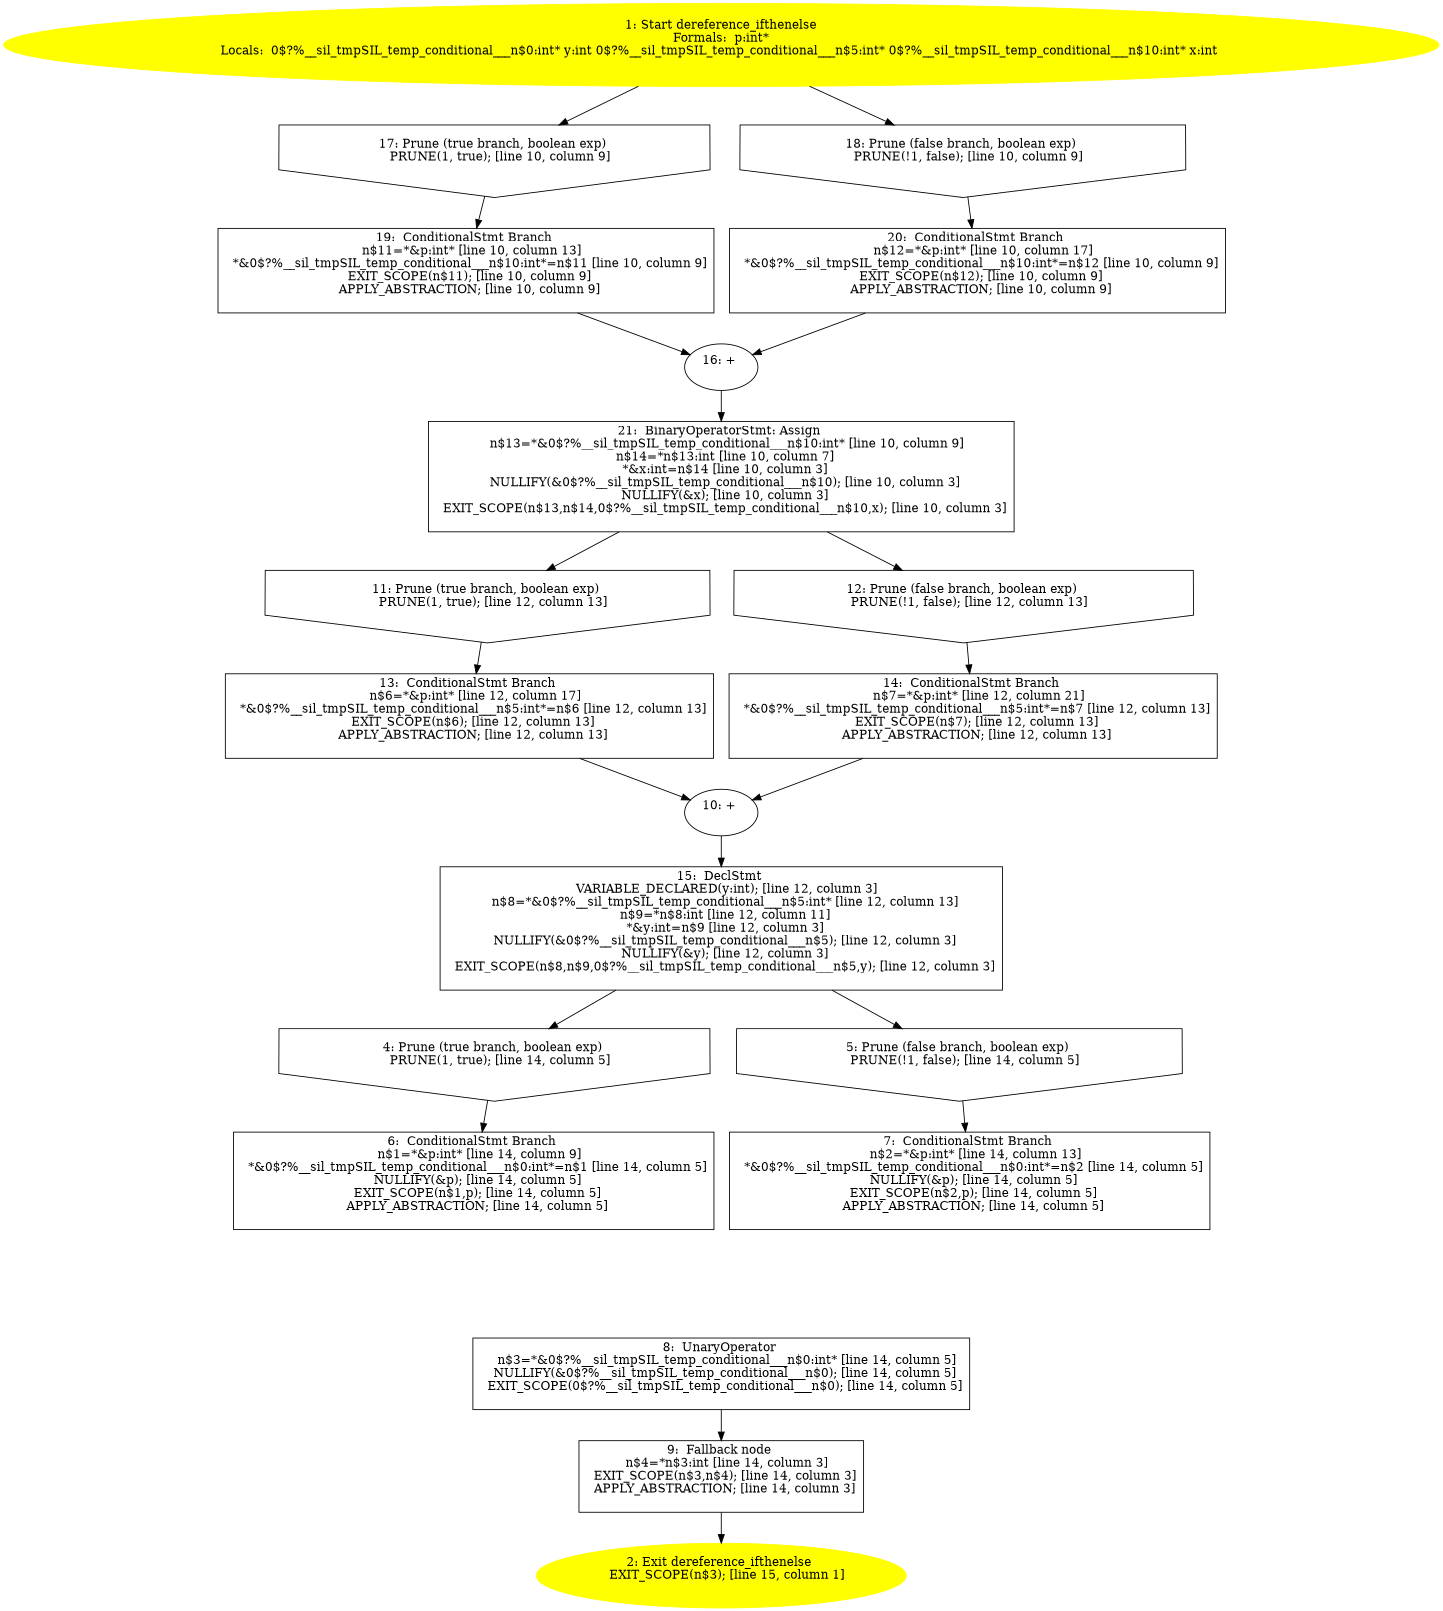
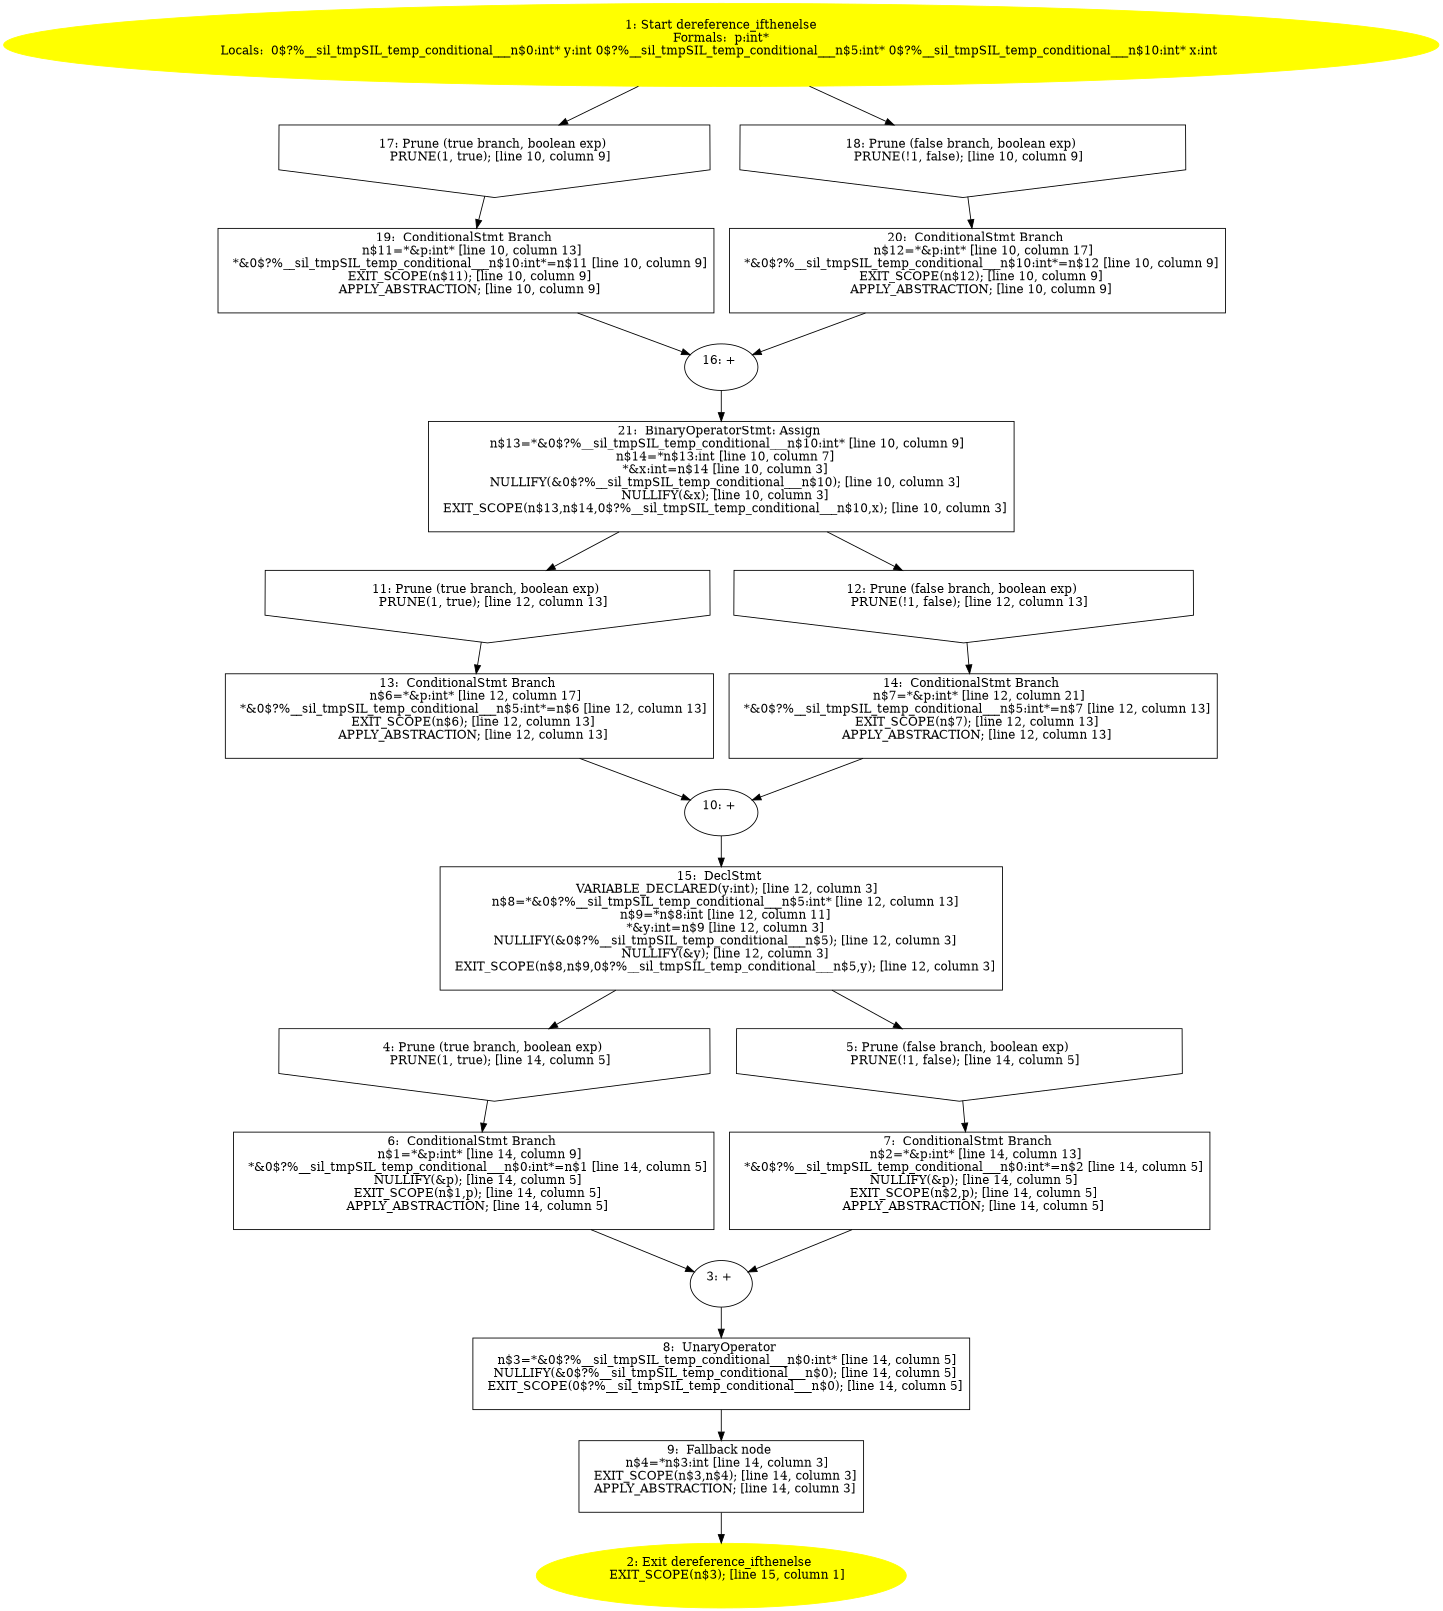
none -> (721, 1284)
